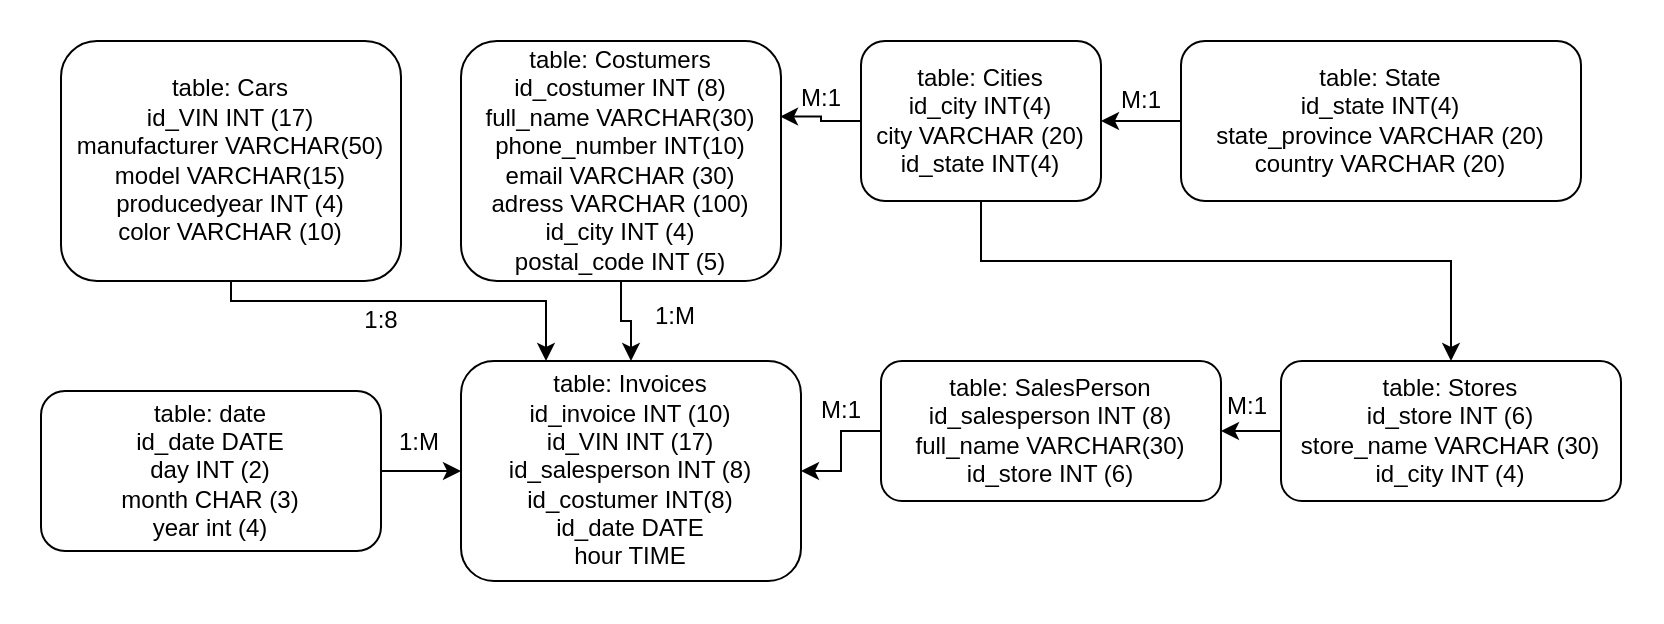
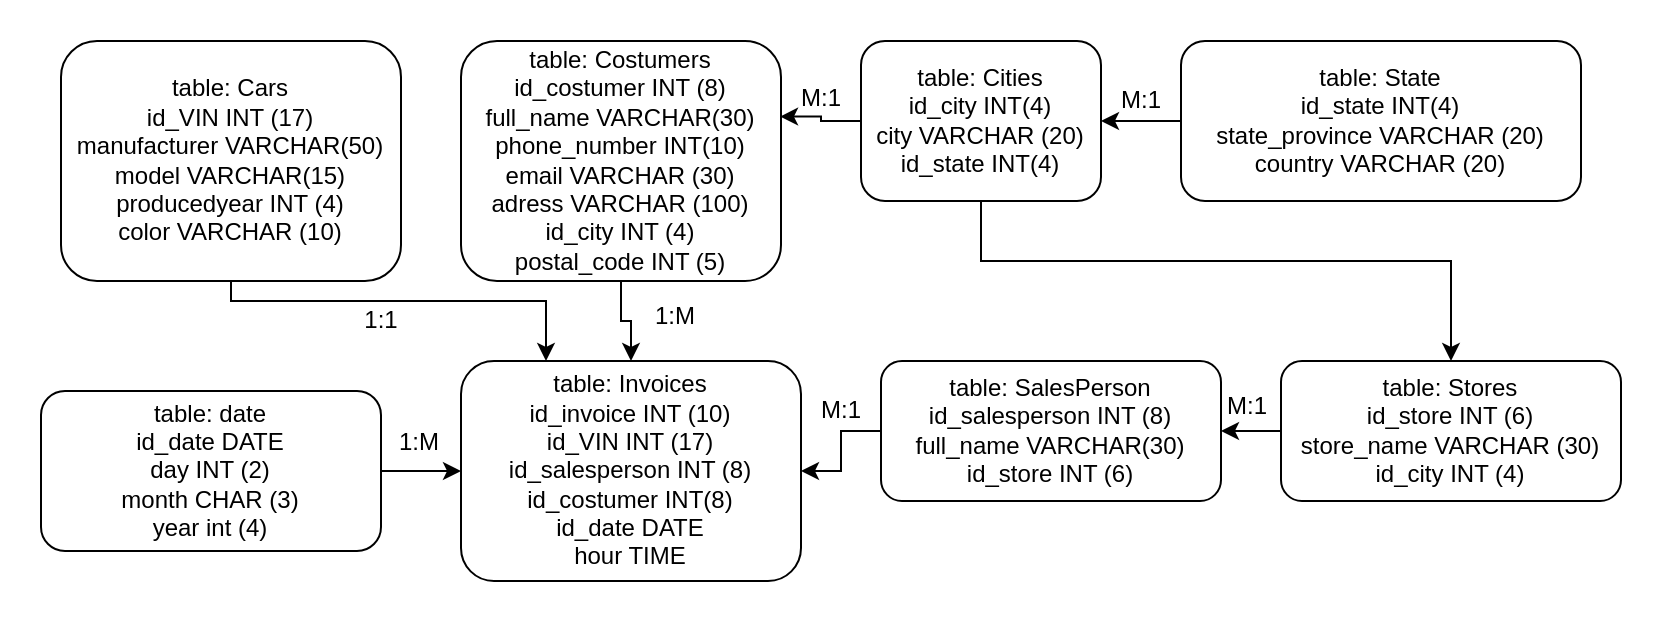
(382, 321) -> (382, 321)
